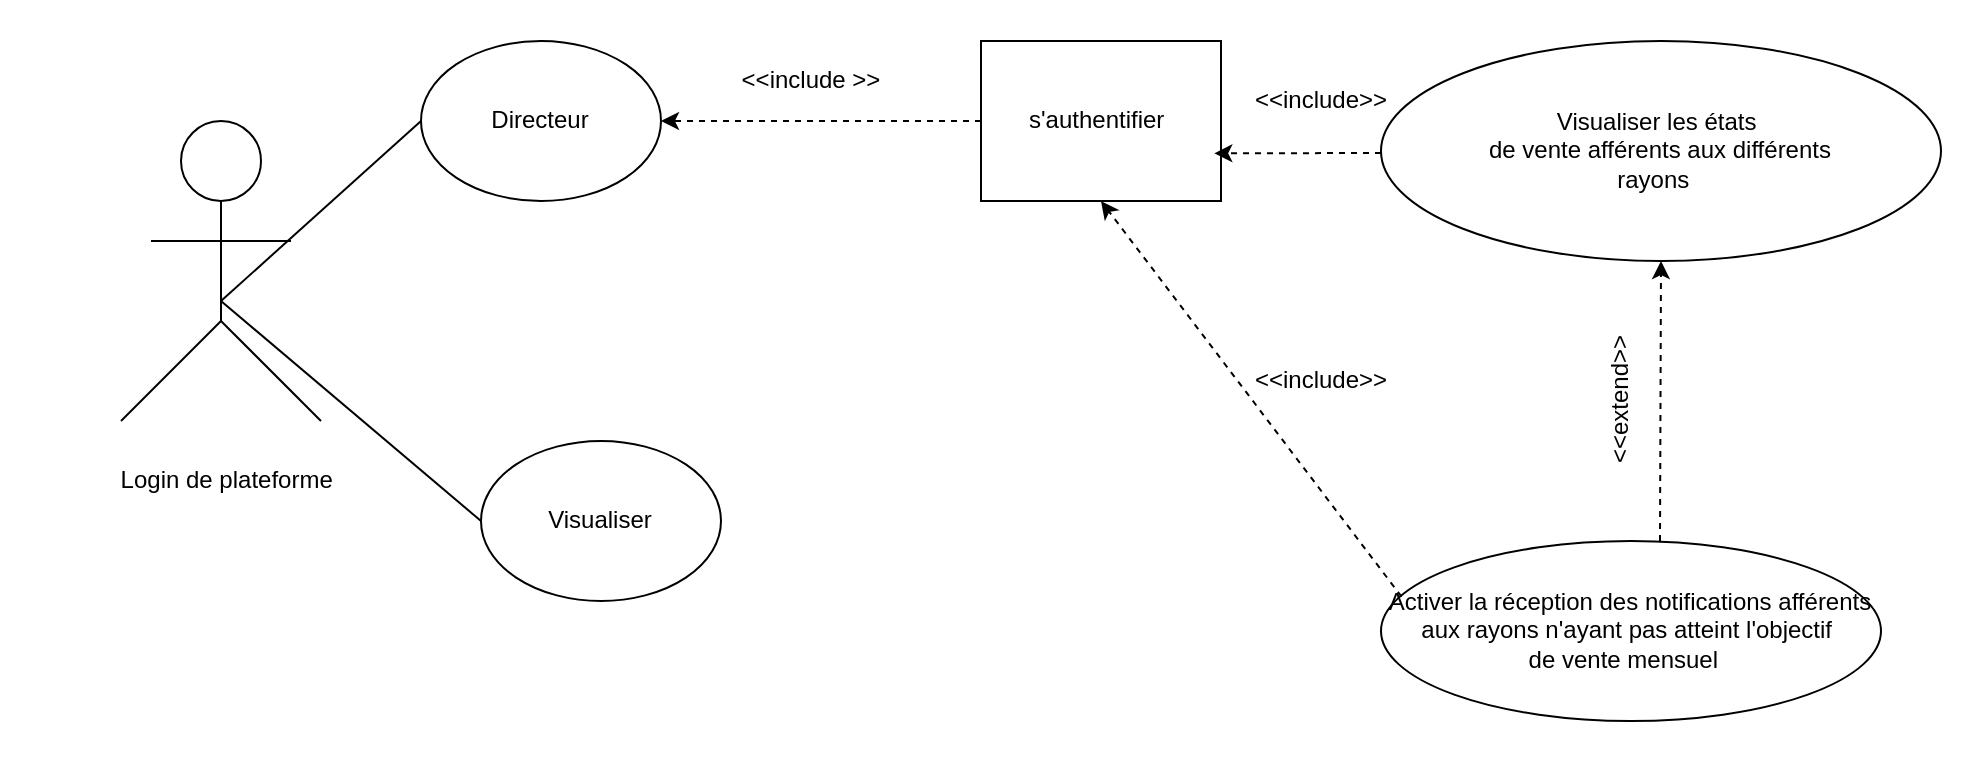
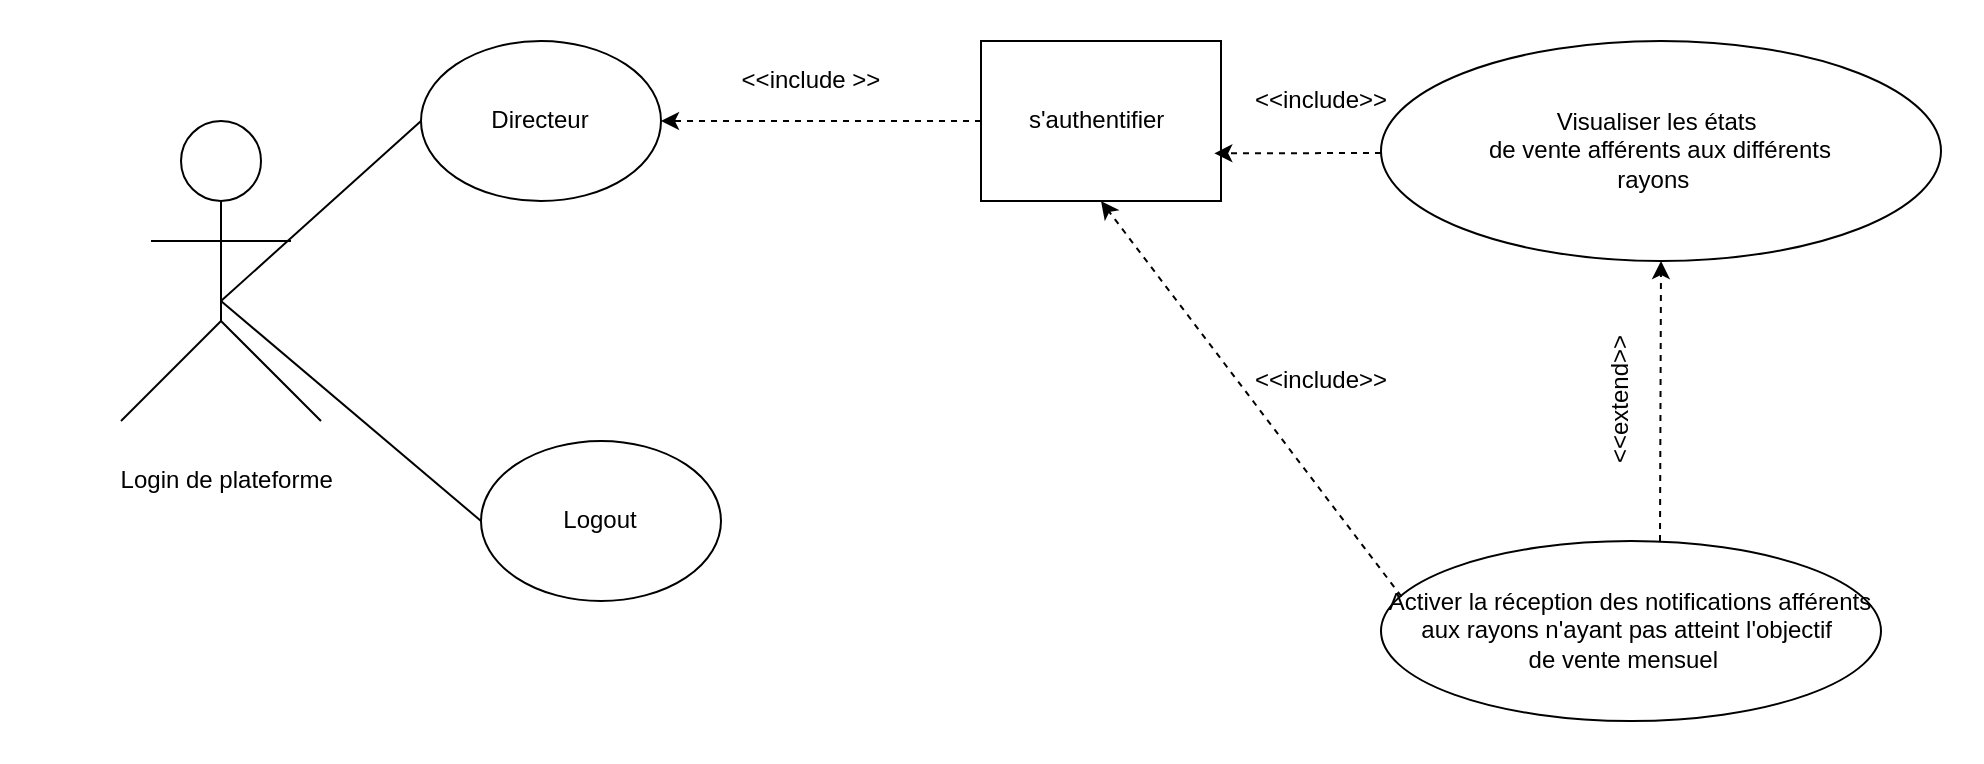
(601, 521) -> (601, 521)
